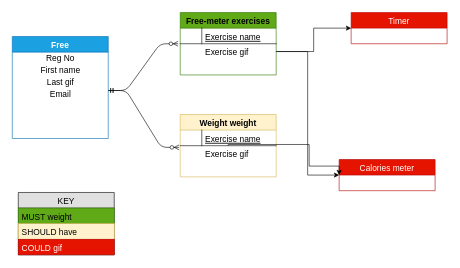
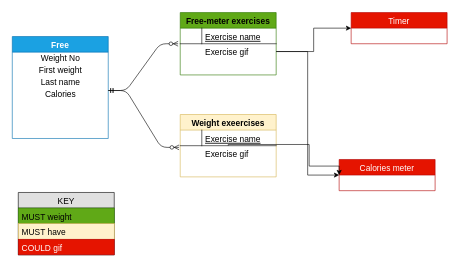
(61, 58) -> (61, 58)
(61, 70) -> (61, 70)
(61, 82) -> (61, 82)
(61, 94) -> (61, 94)
(228, 123) -> (228, 123)
(46, 232) -> (42, 232)
